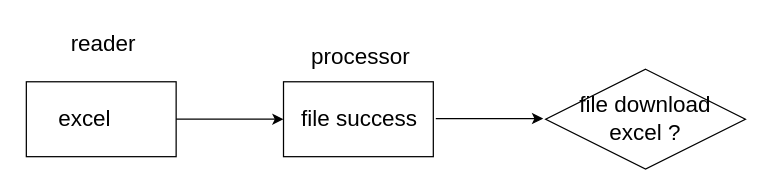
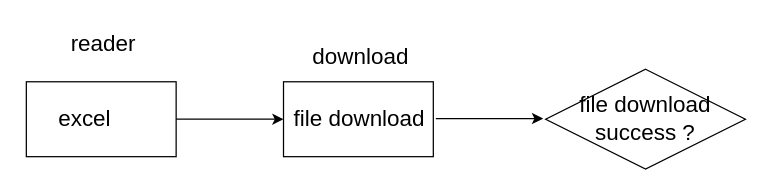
(361, 57) -> (361, 57)
(359, 119) -> (359, 119)
(646, 119) -> (646, 119)
